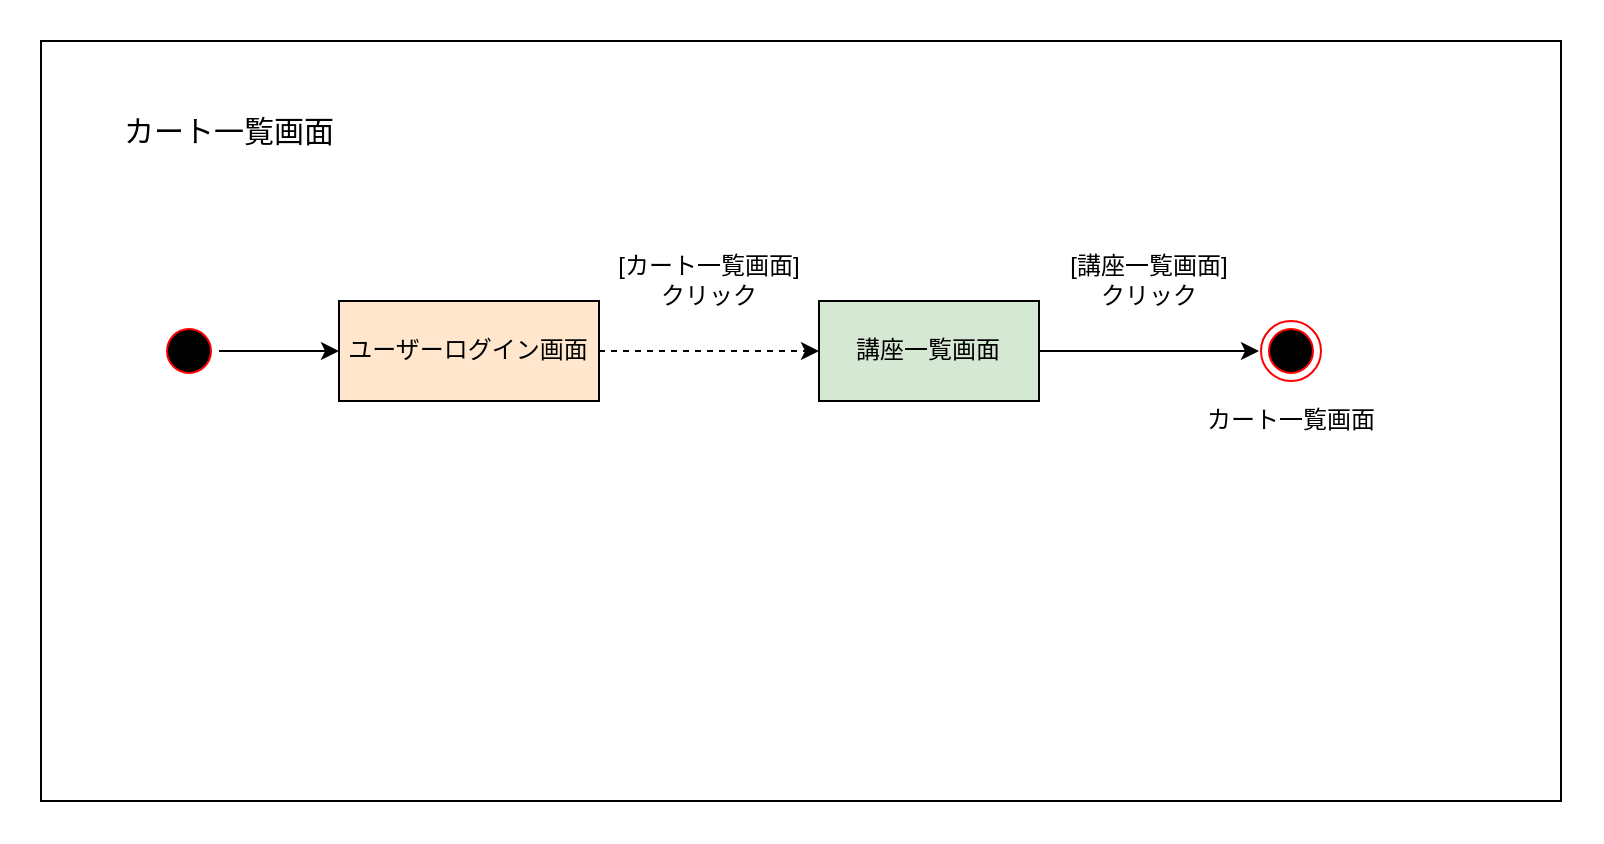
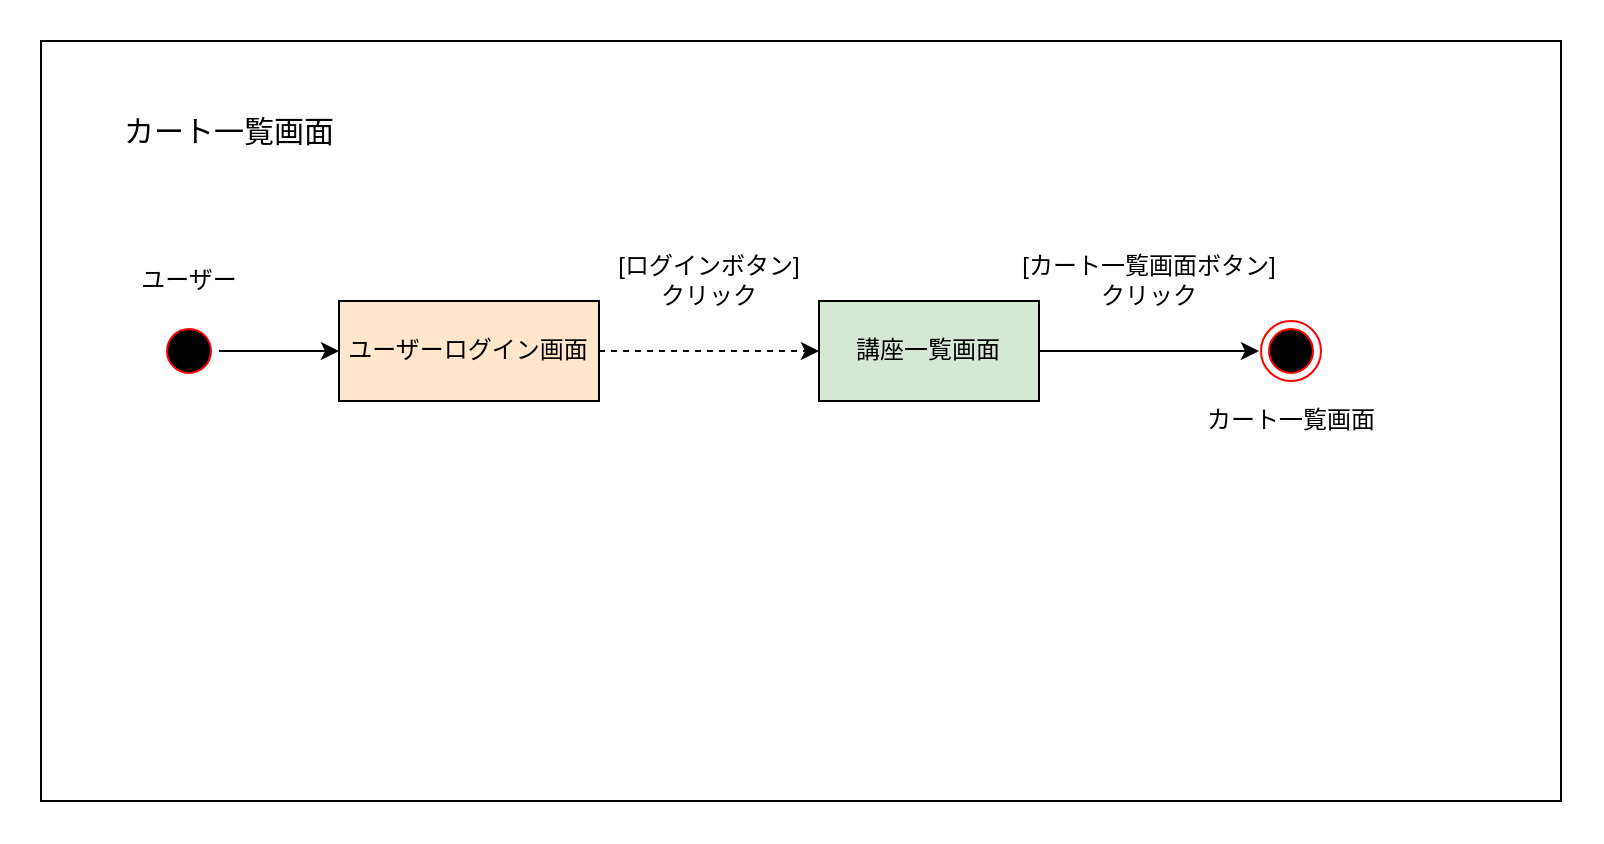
none -> (189, 281)
(710, 281) -> (710, 281)
(1150, 281) -> (1150, 281)
